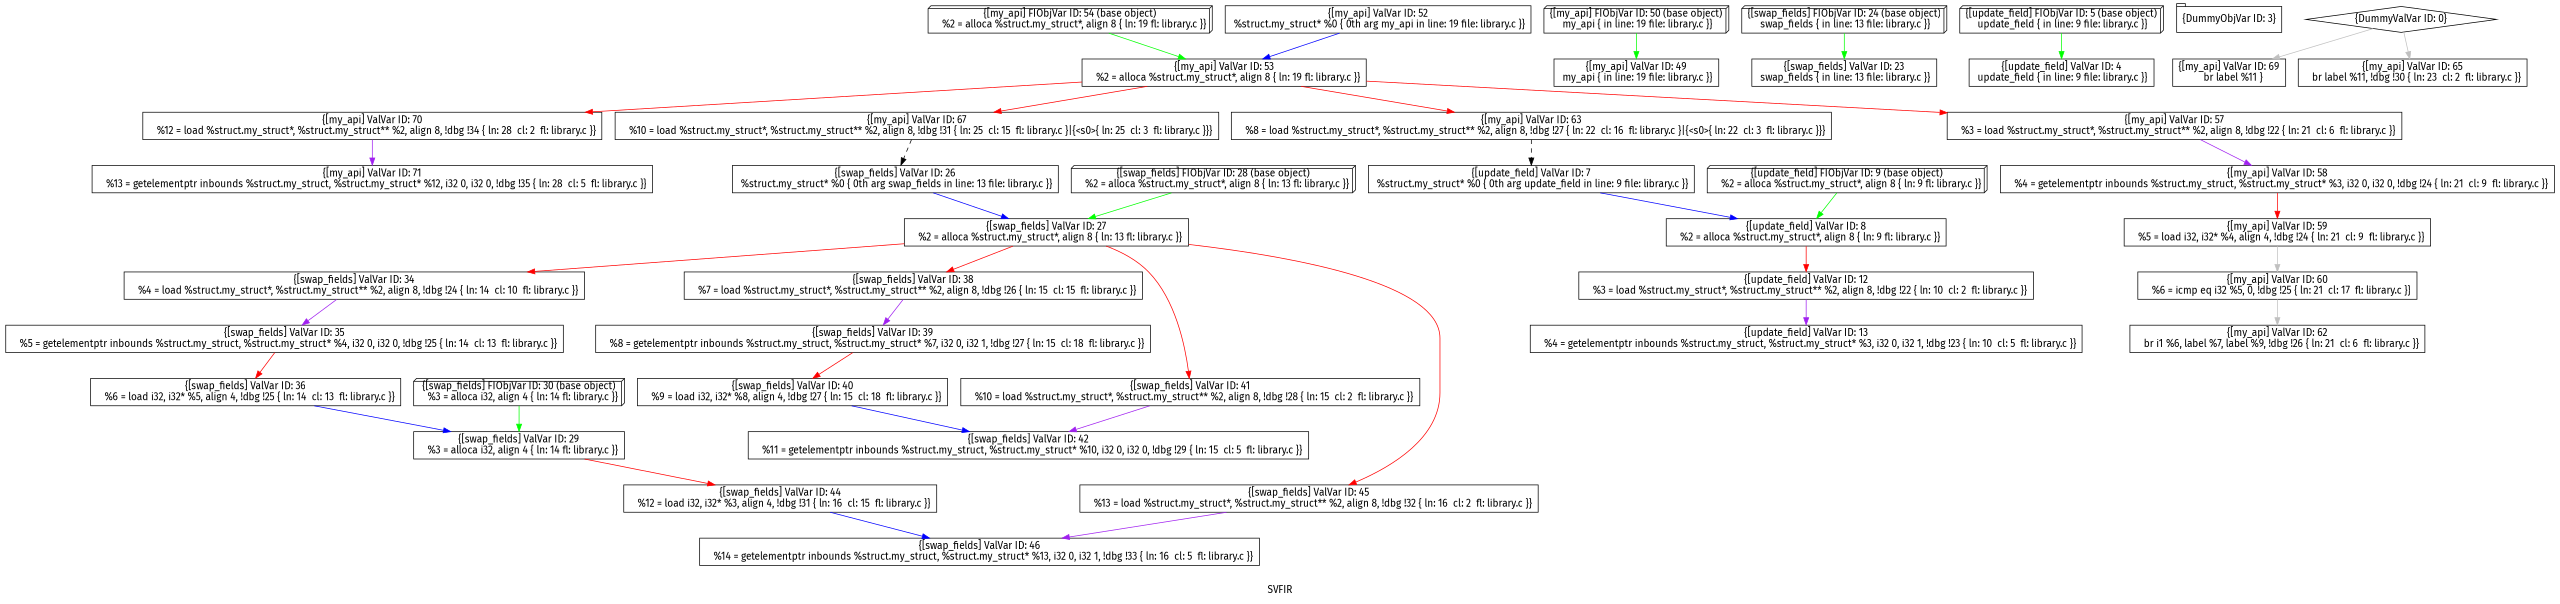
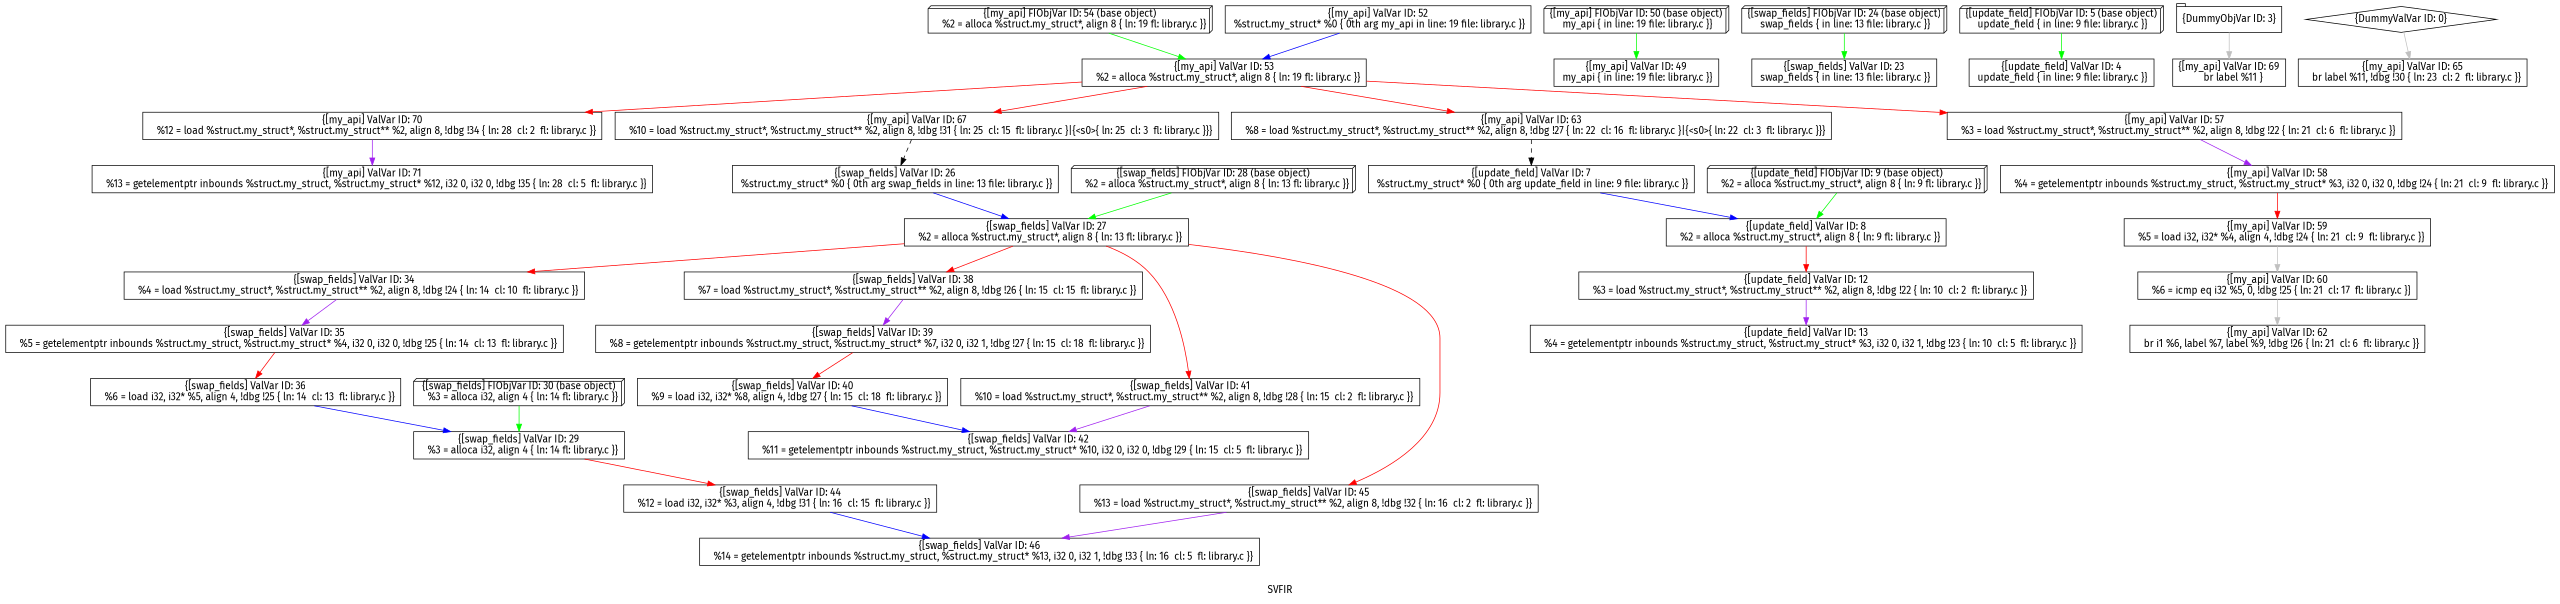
(2326, 43) -> (2229, 42)
